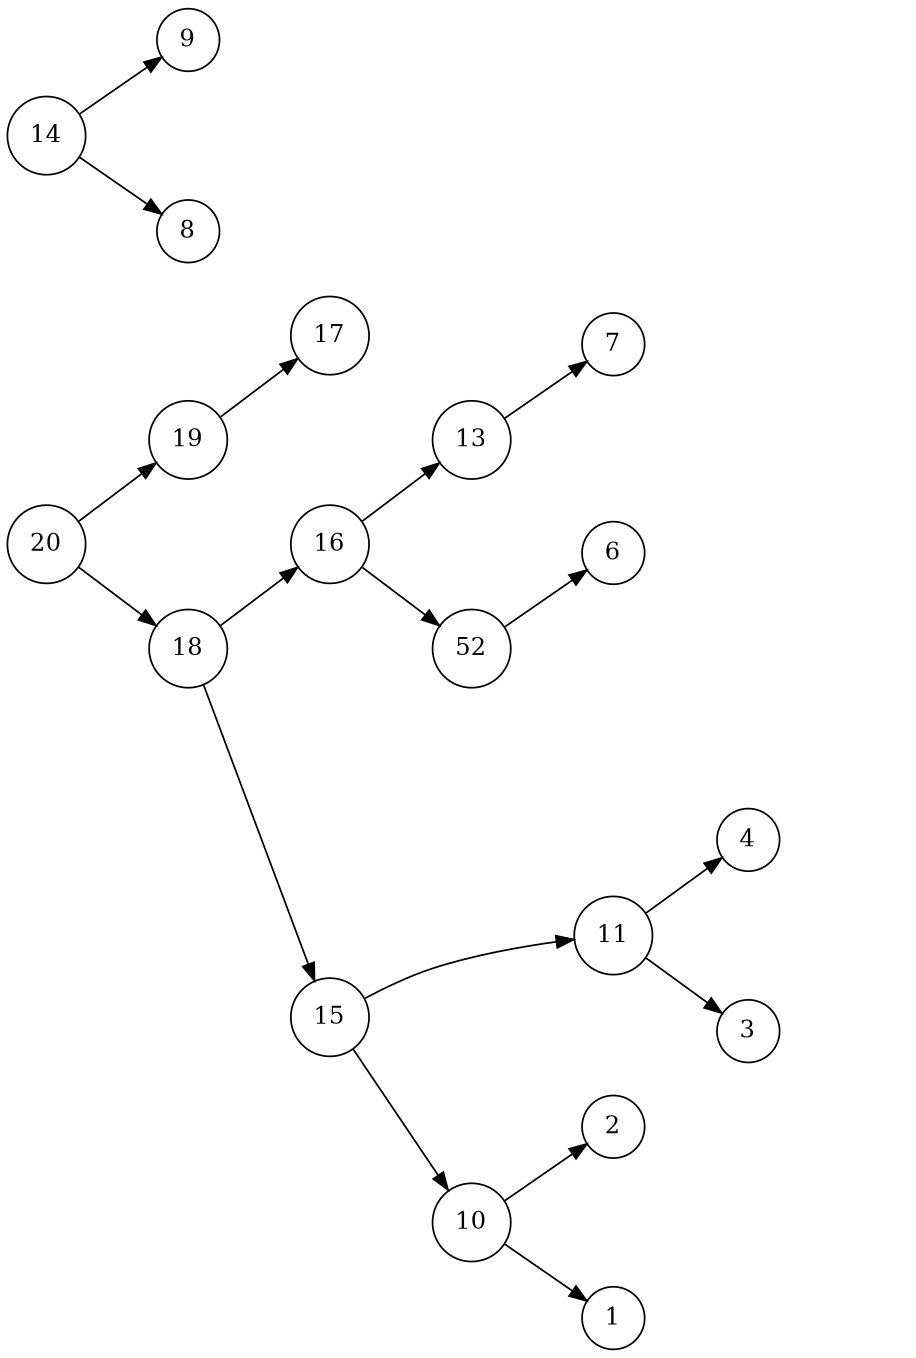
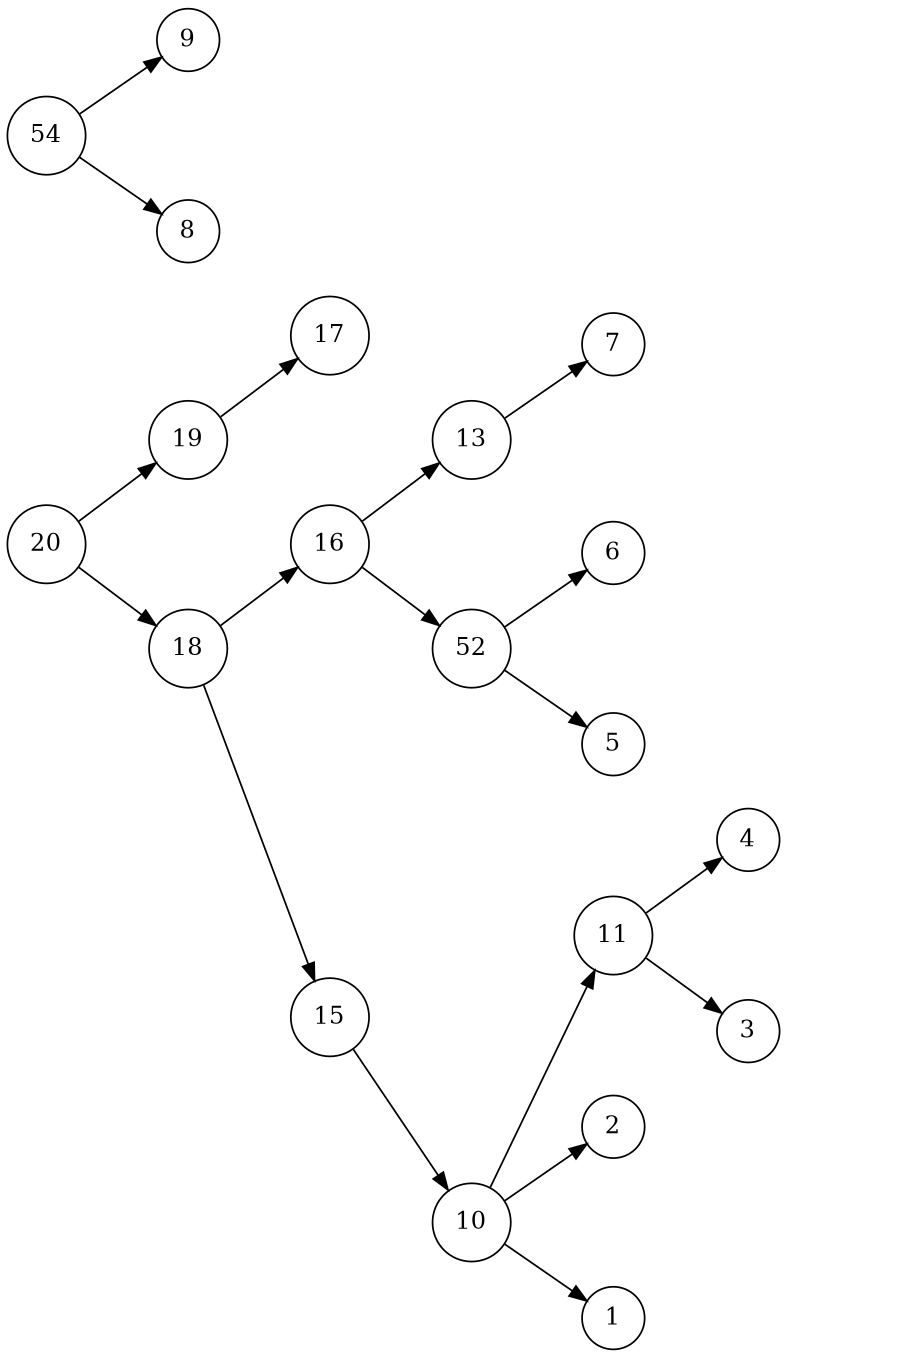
(47, 136) -> (47, 136)
none -> (613, 744)
(458, 961) -> (539, 1087)
